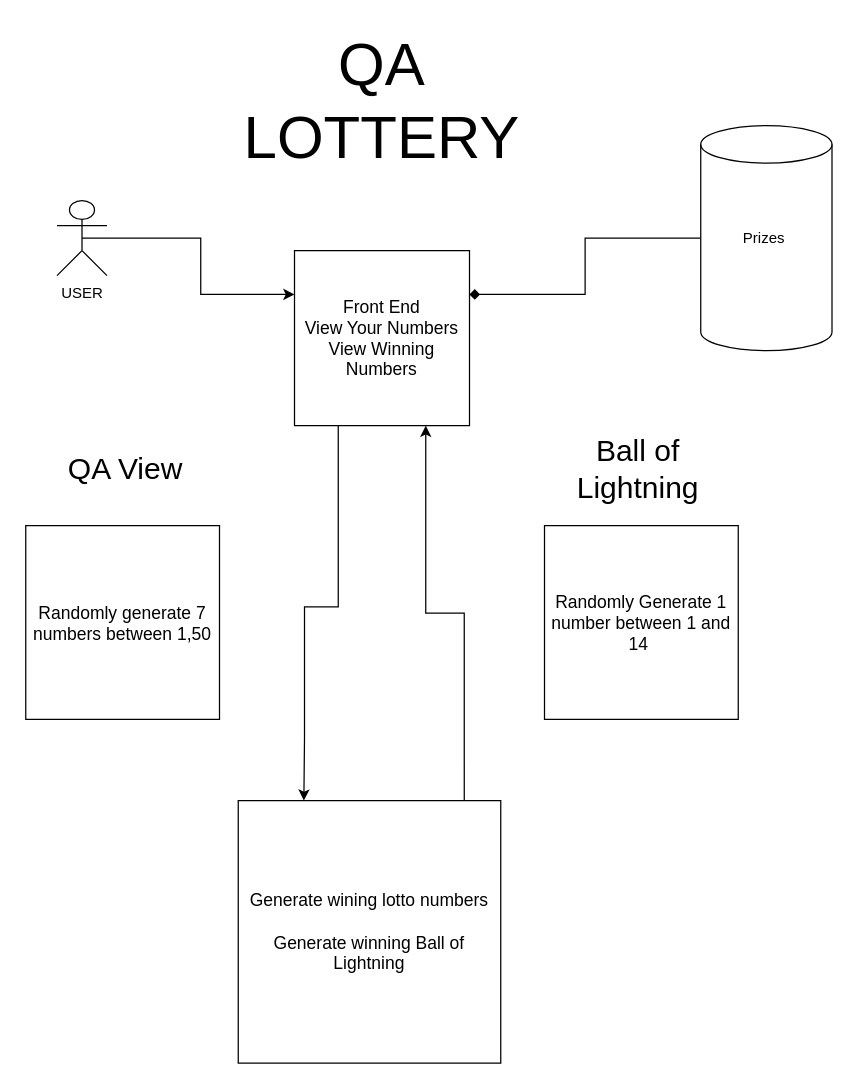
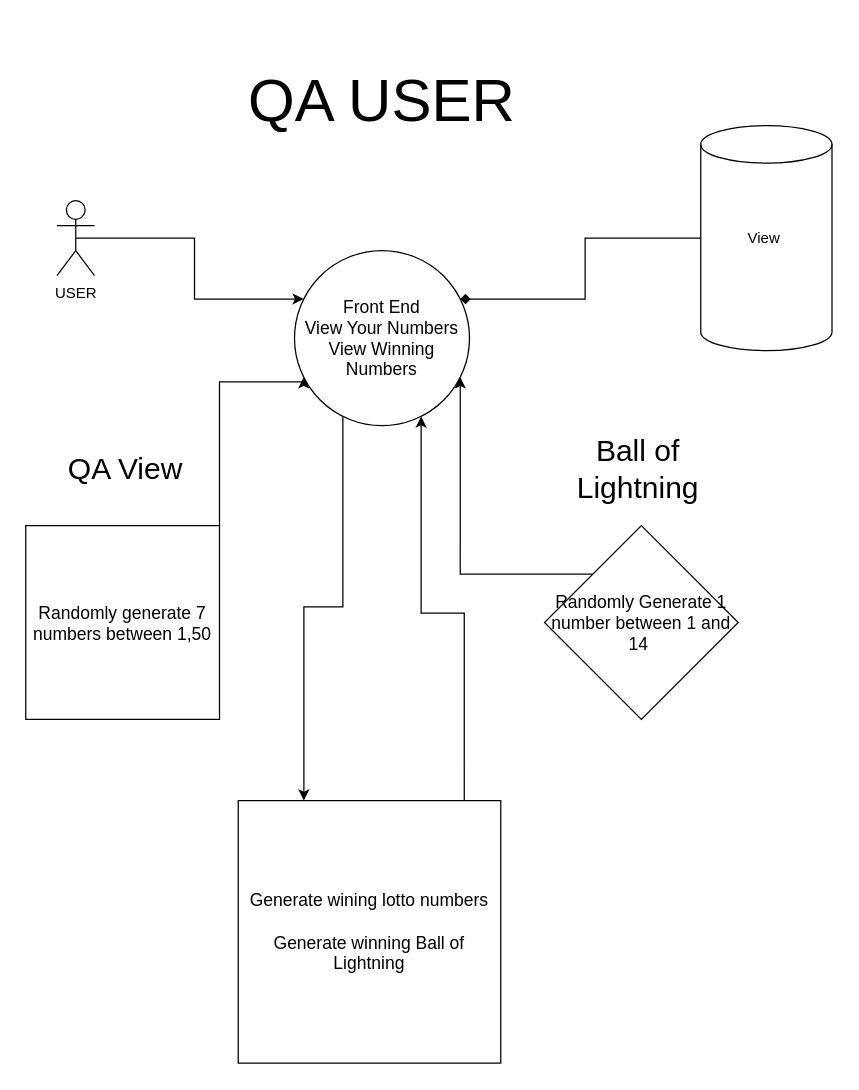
(382, 101) -> (382, 101)
(82, 238) -> (76, 238)
(766, 238) -> (766, 238)
(382, 338) -> (382, 338)
none -> (219, 410)
none -> (460, 546)
(641, 623) -> (641, 623)
